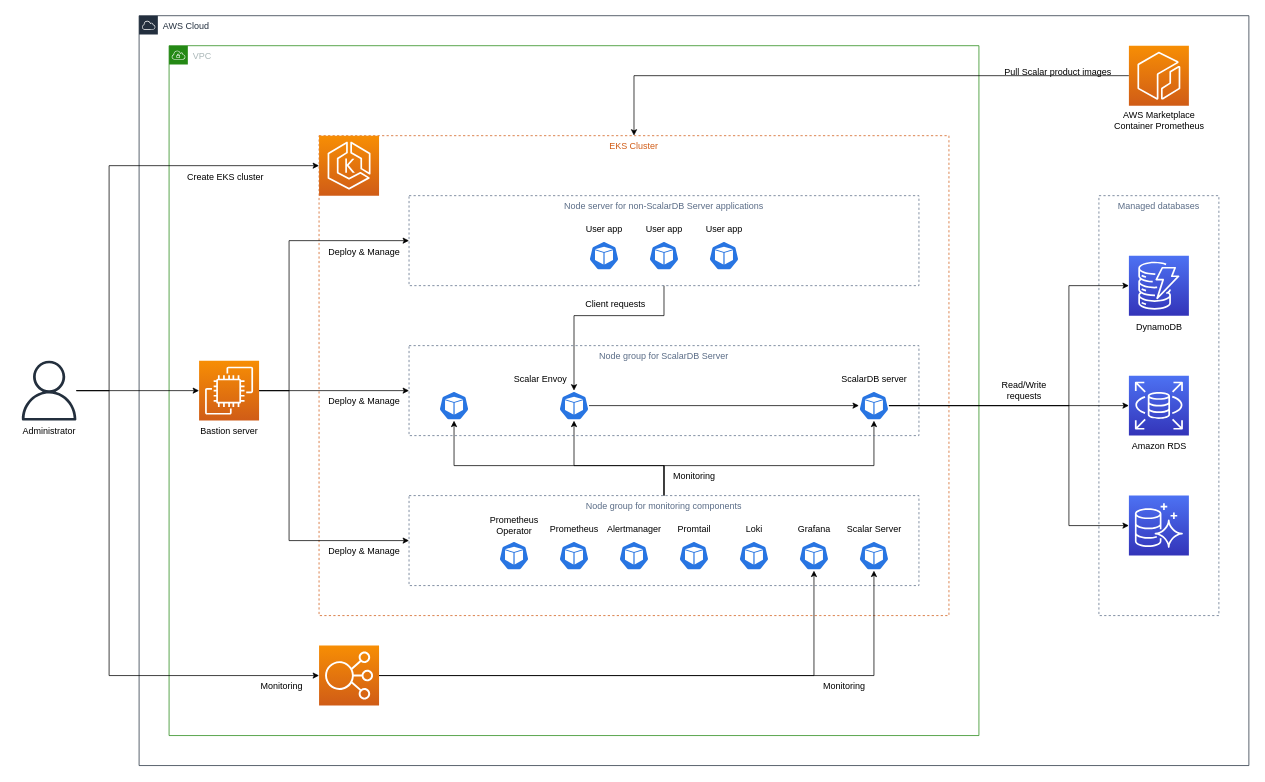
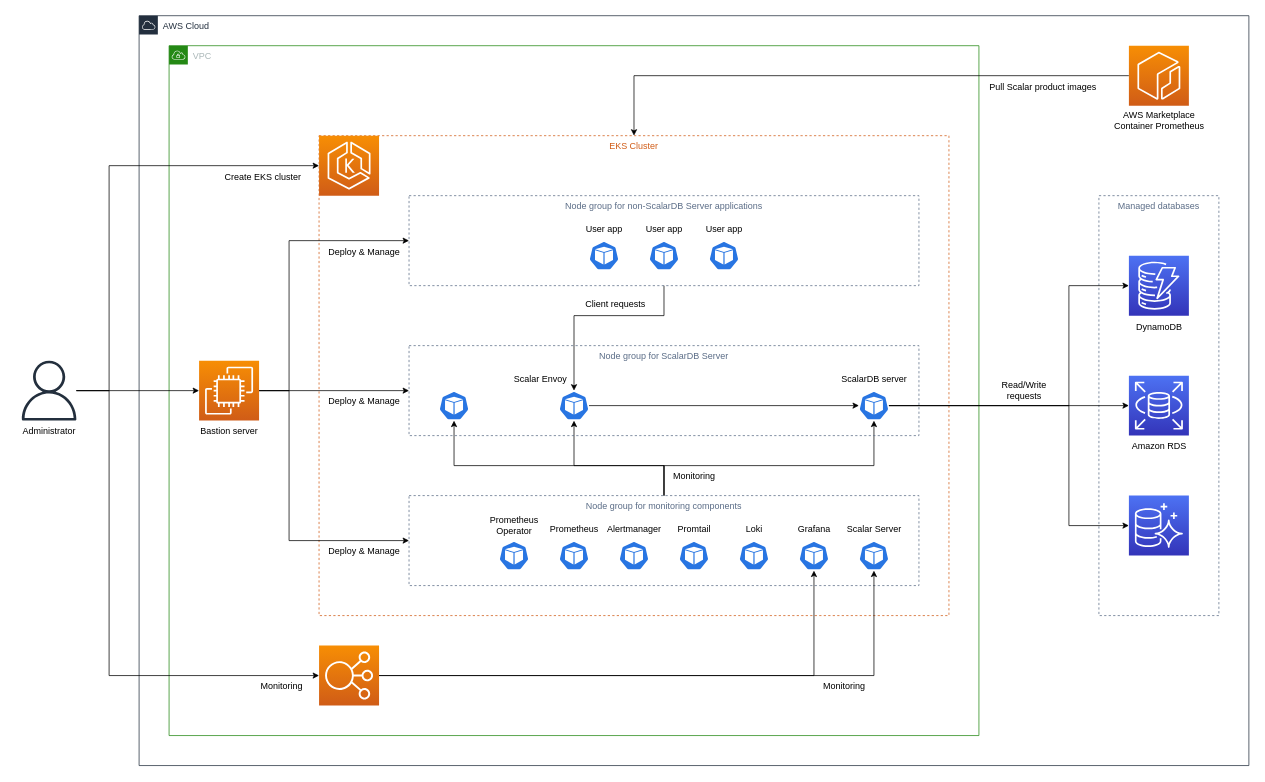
(1058, 72) -> (1043, 87)
(225, 177) -> (263, 177)
(664, 206) -> (664, 206)
